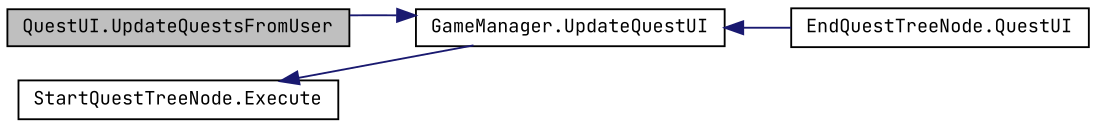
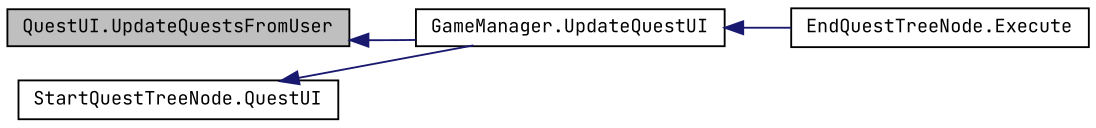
(373, 15) -> (392, 40)
(940, 28) -> (940, 28)
(178, 100) -> (178, 100)
